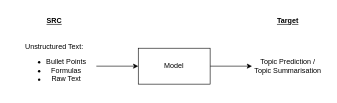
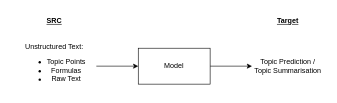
(54, 66) -> (54, 66)
